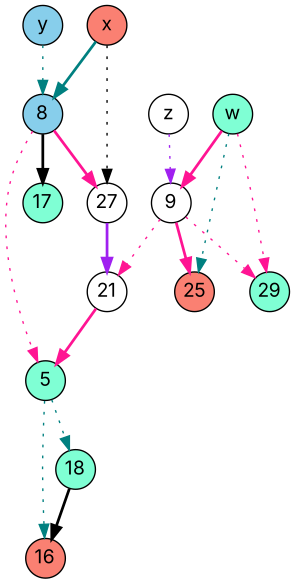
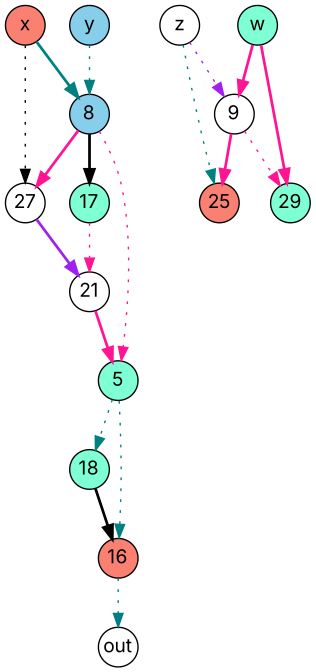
(215, 196) -> (196, 108)
(252, 196) -> (273, 107)
(143, 242) -> (90, 240)
none -> (118, 647)
